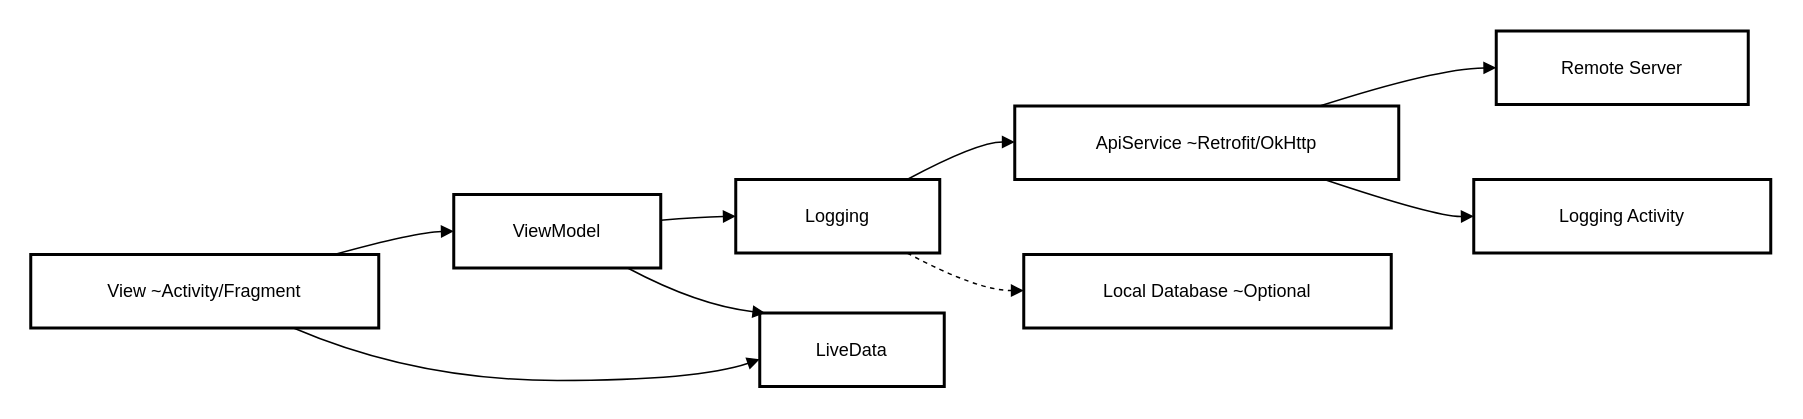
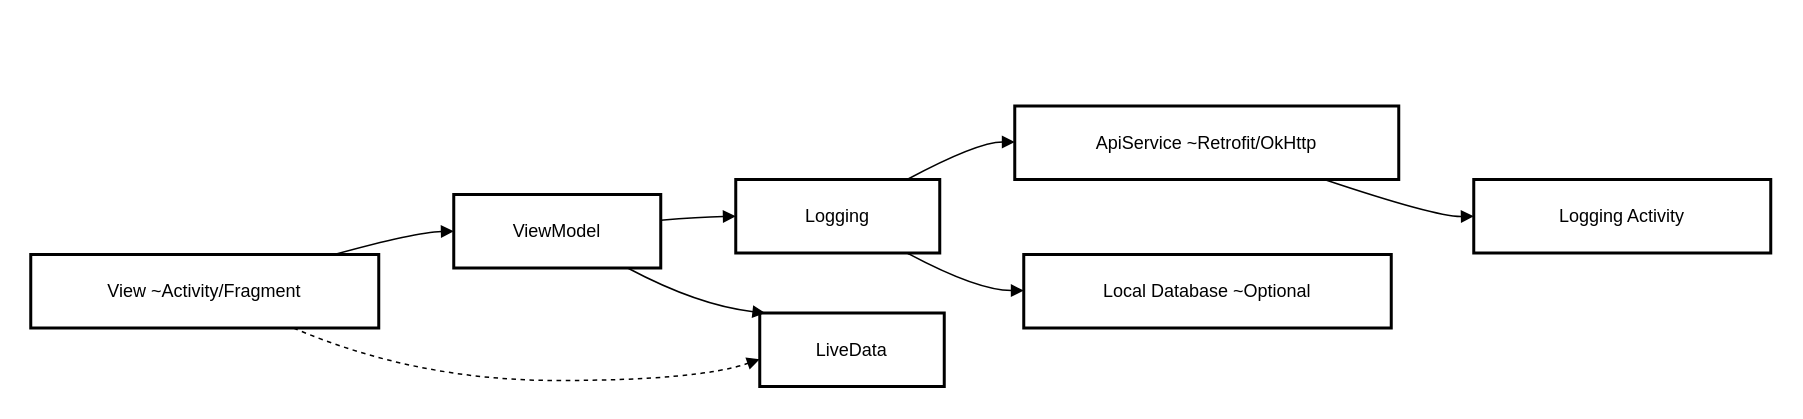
(1622, 68) -> none
(1402, 82) -> none
(957, 276) -> (957, 276)
(519, 379) -> (519, 379)
